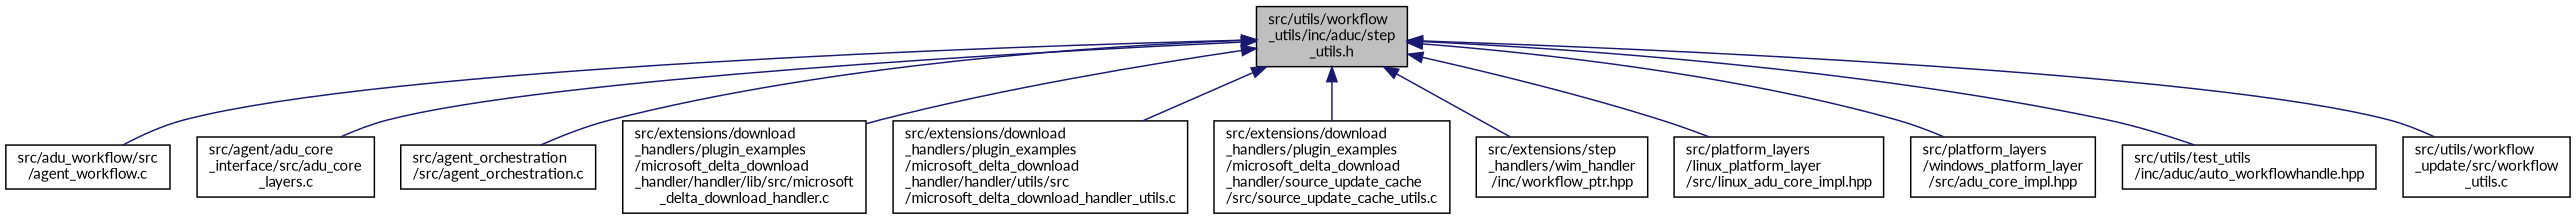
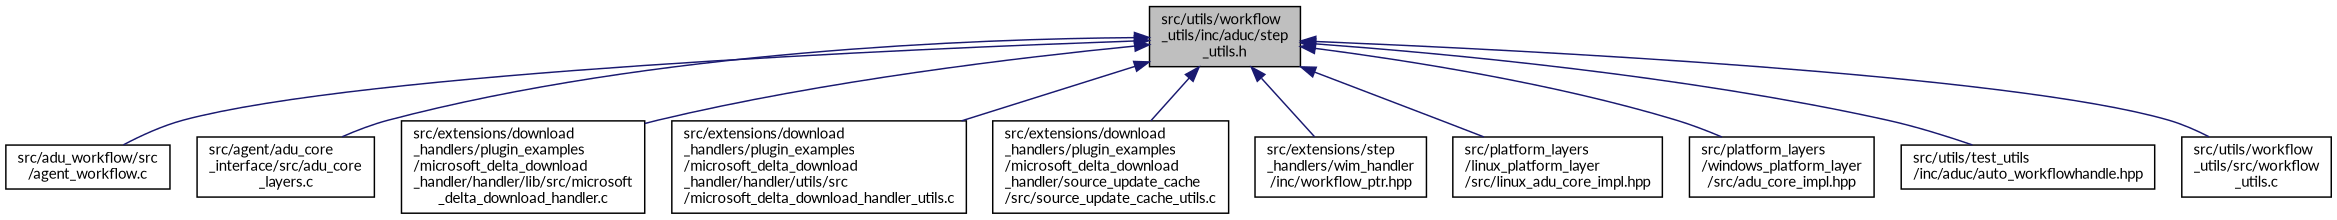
(498, 167) -> none
(2487, 167) -> (2257, 167)
